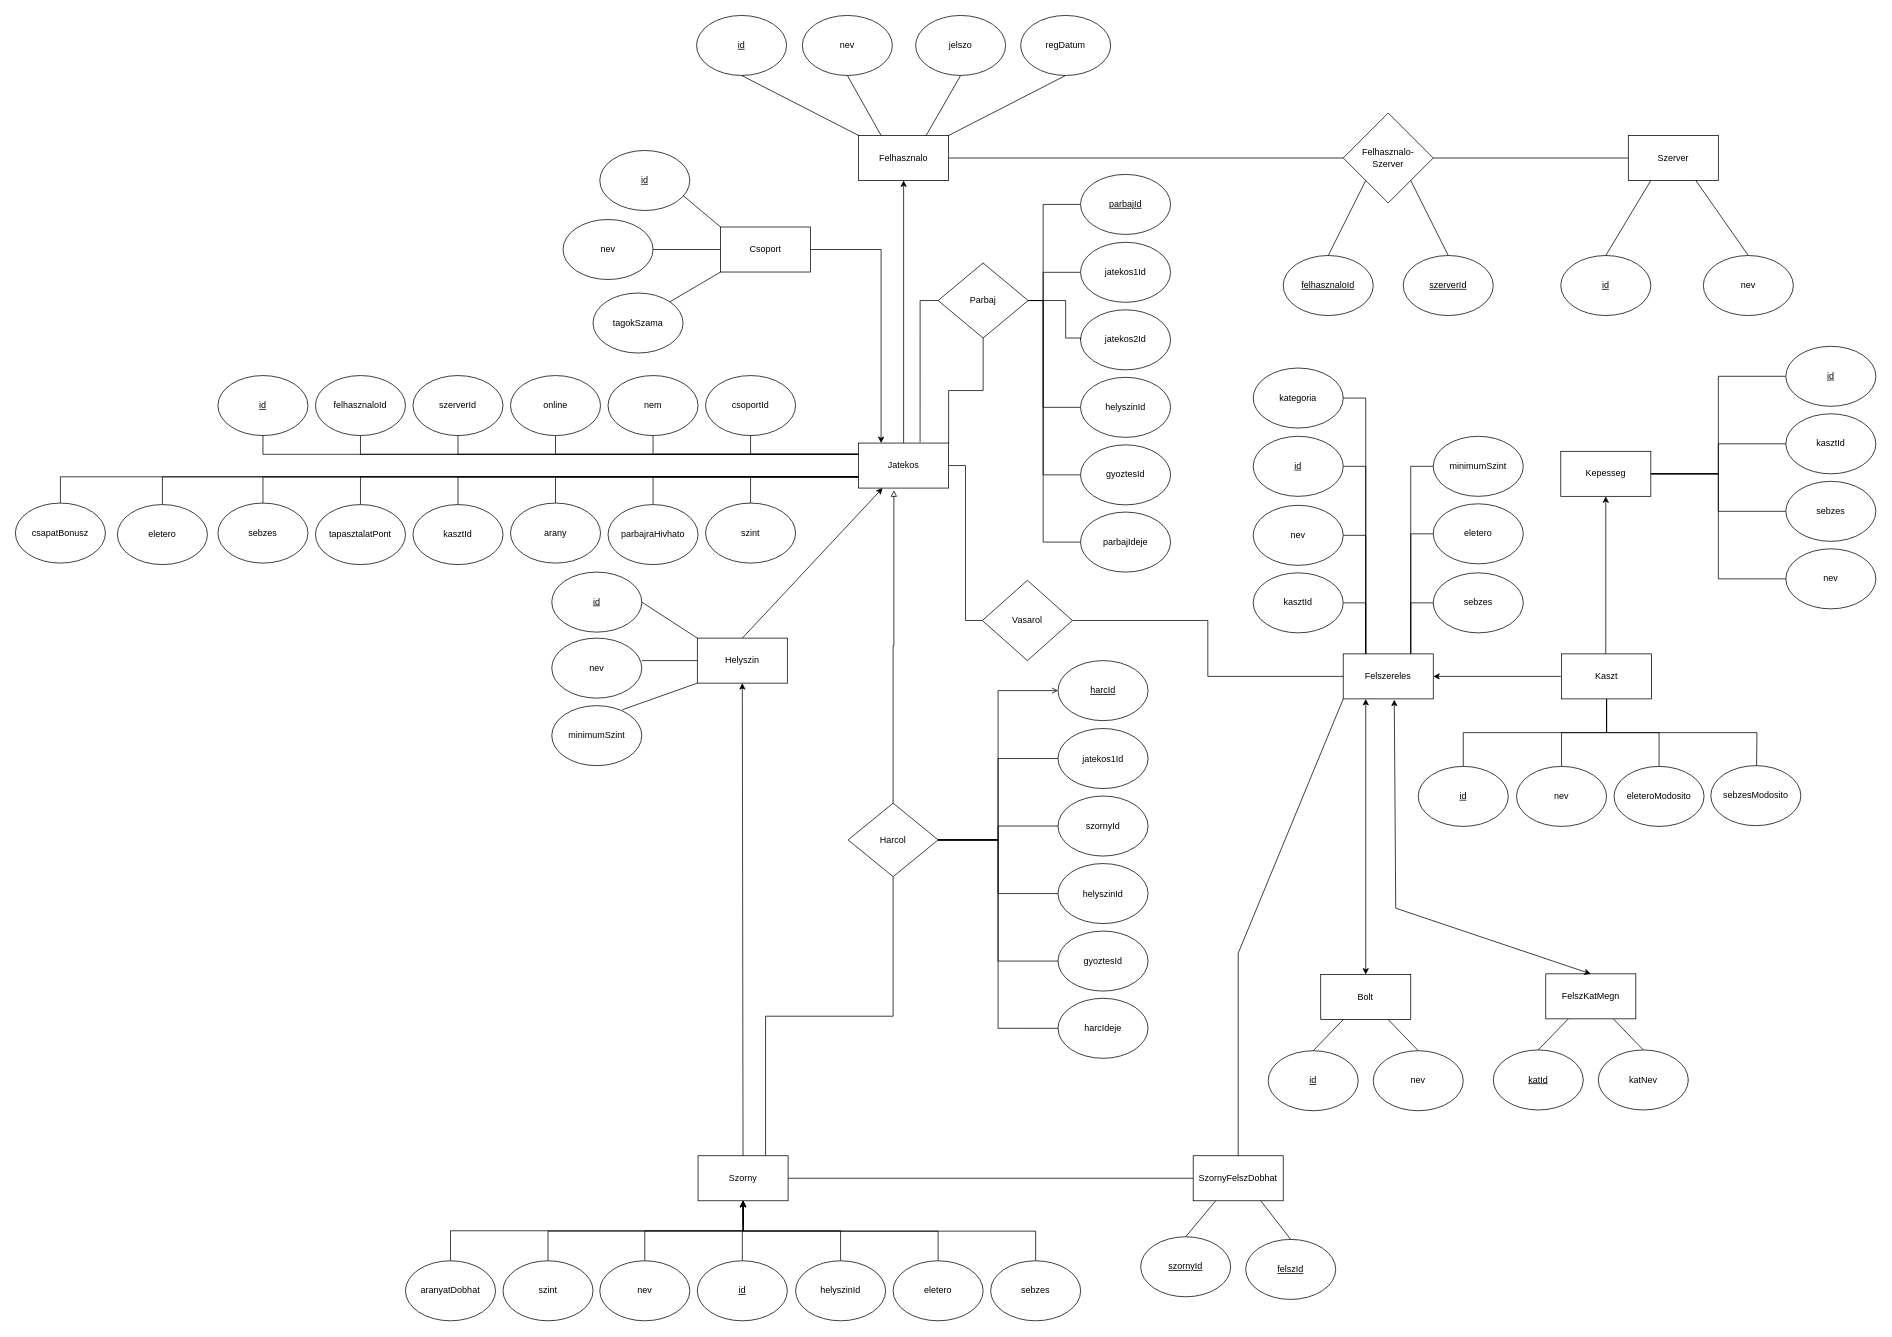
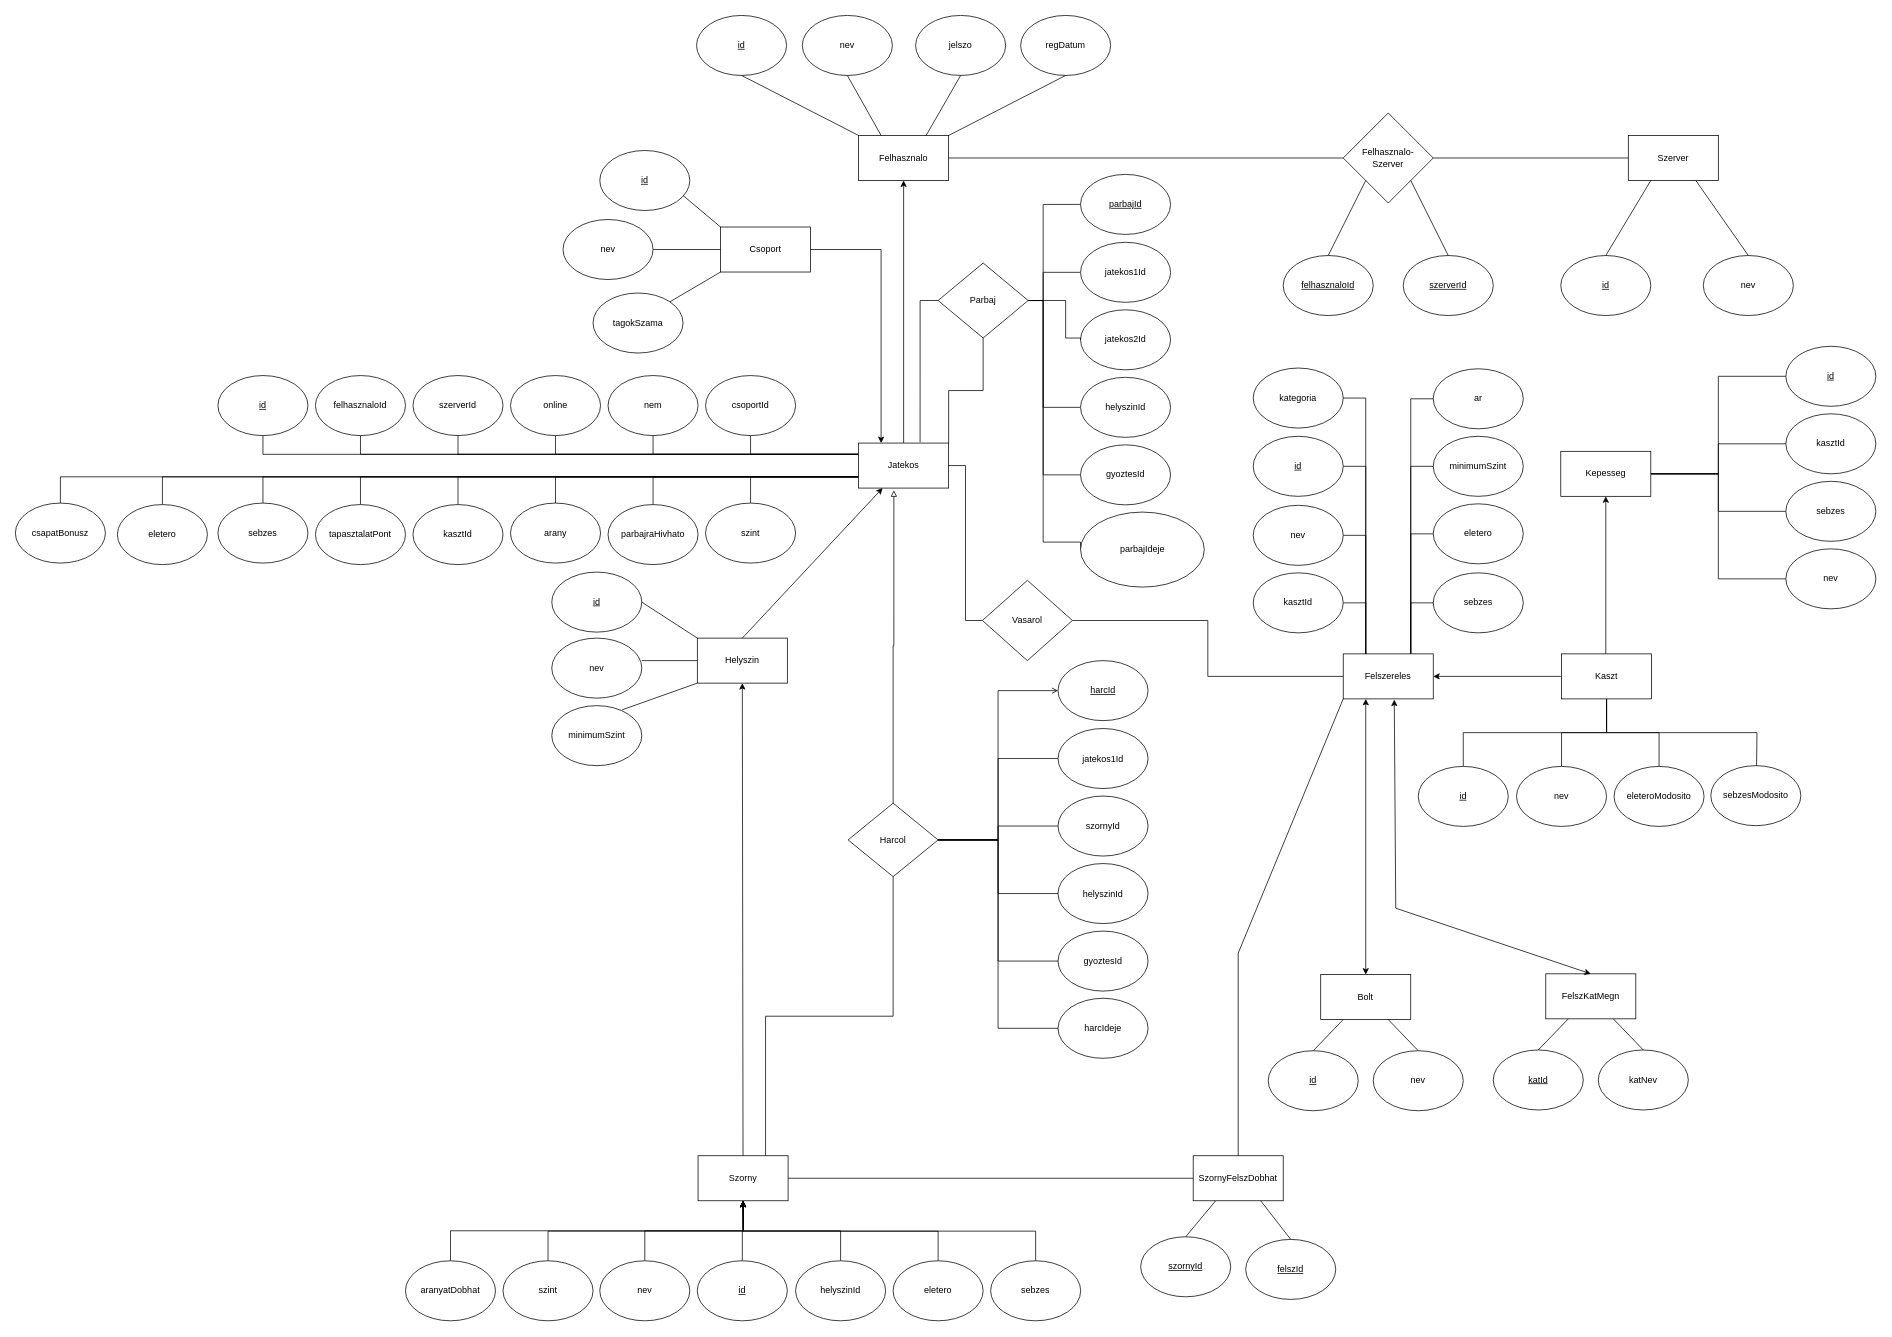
none -> (1478, 399)
none -> (1410, 421)
(1125, 542) -> (1142, 549)
